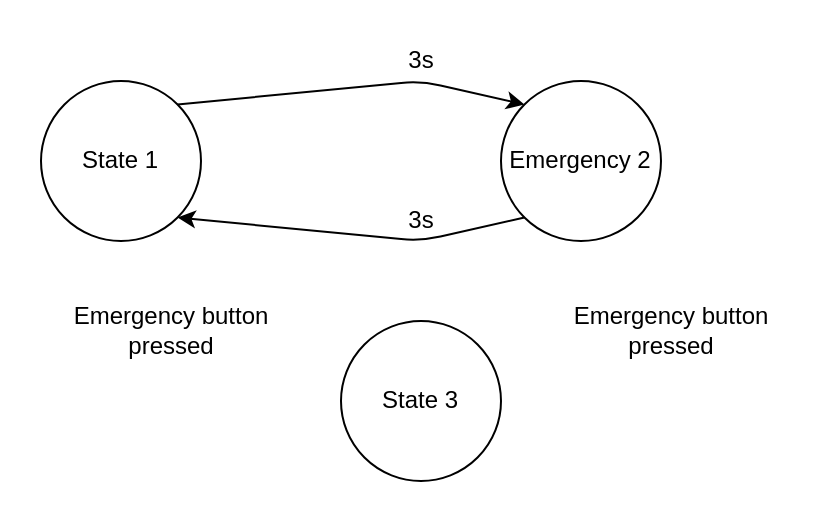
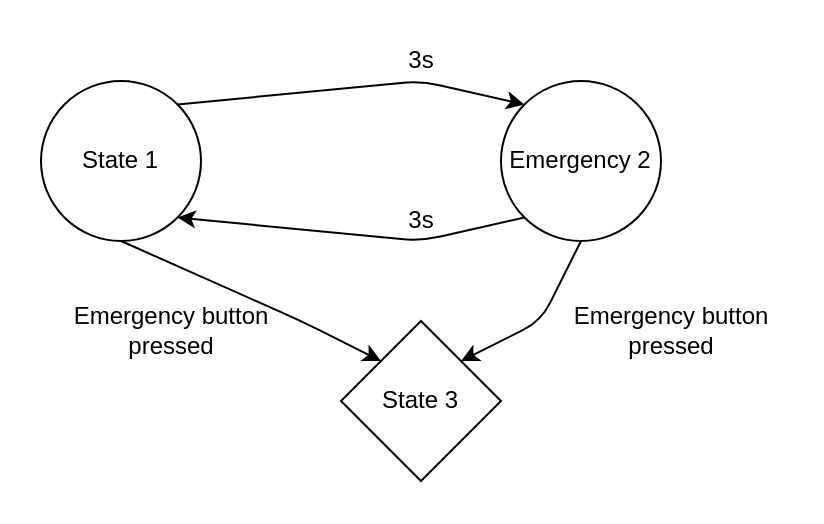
none -> (241, 295)
none -> (545, 312)
(421, 401) -> (421, 401)
